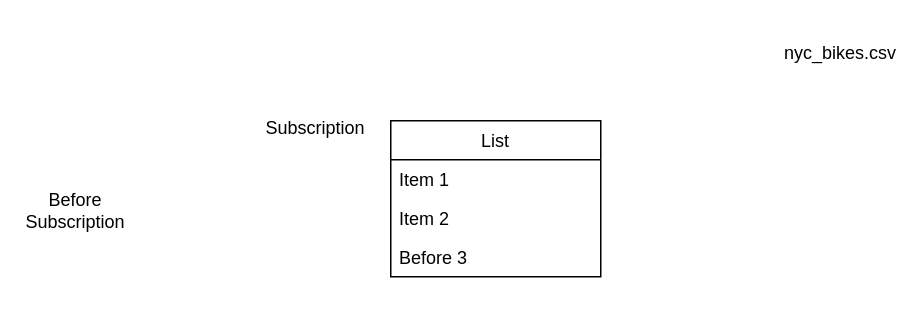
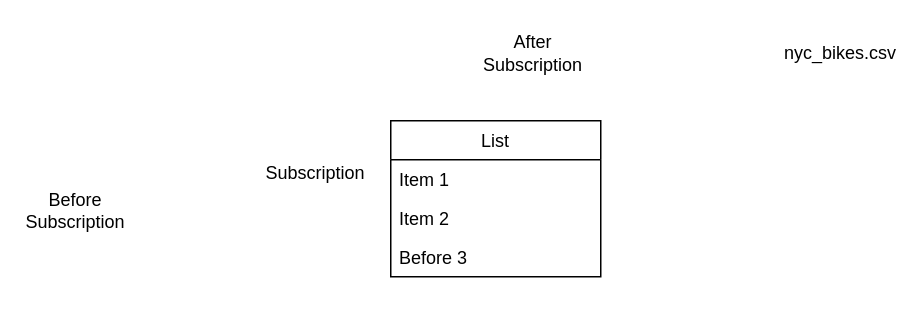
none -> (533, 53)
(316, 128) -> (316, 173)
